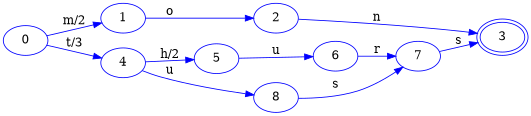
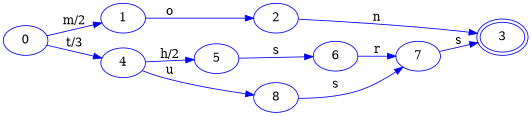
(276, 51) -> (276, 51)
